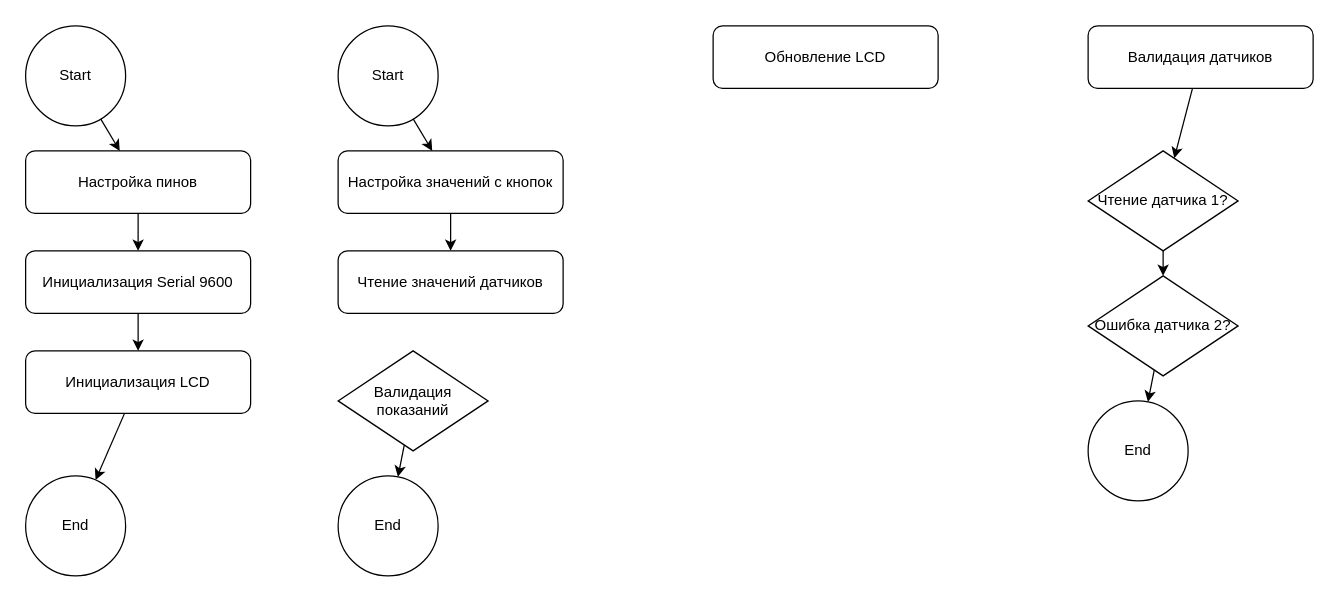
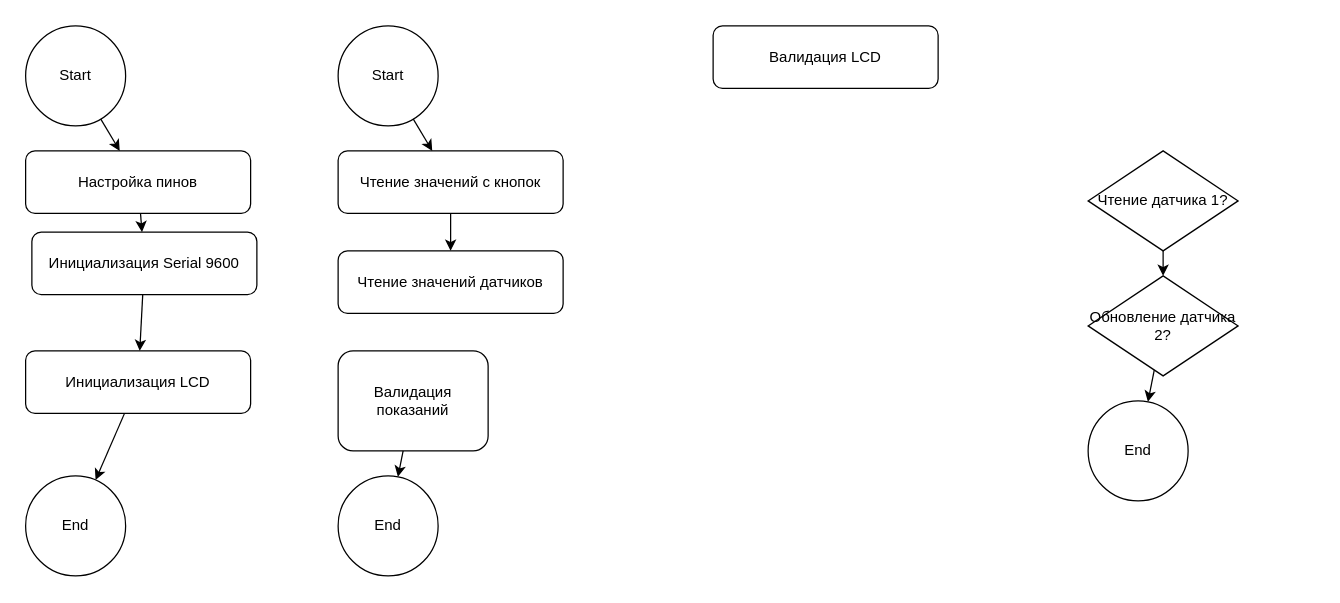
(826, 57) -> (826, 57)
(1201, 57) -> none
(1184, 119) -> none
(451, 182) -> (451, 182)
(138, 282) -> (144, 263)
(1163, 326) -> (1163, 326)
(413, 401) -> (413, 401)
